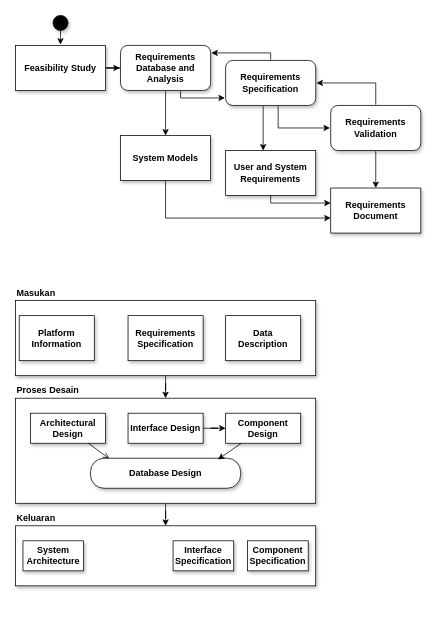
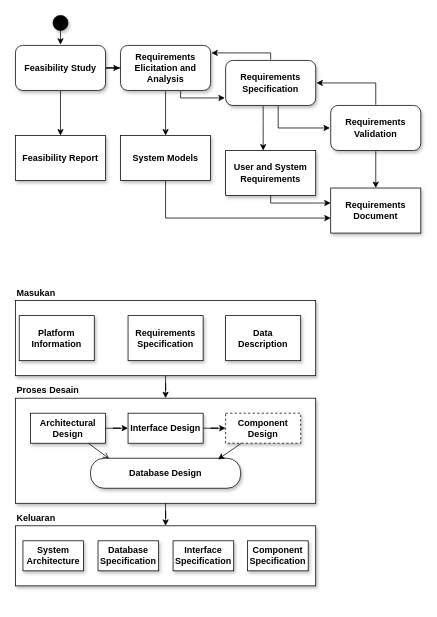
(60, 68) -> (60, 68)
(165, 68) -> (165, 68)
none -> (60, 110)
none -> (60, 158)
none -> (119, 428)
(263, 428) -> (263, 428)
none -> (128, 555)
